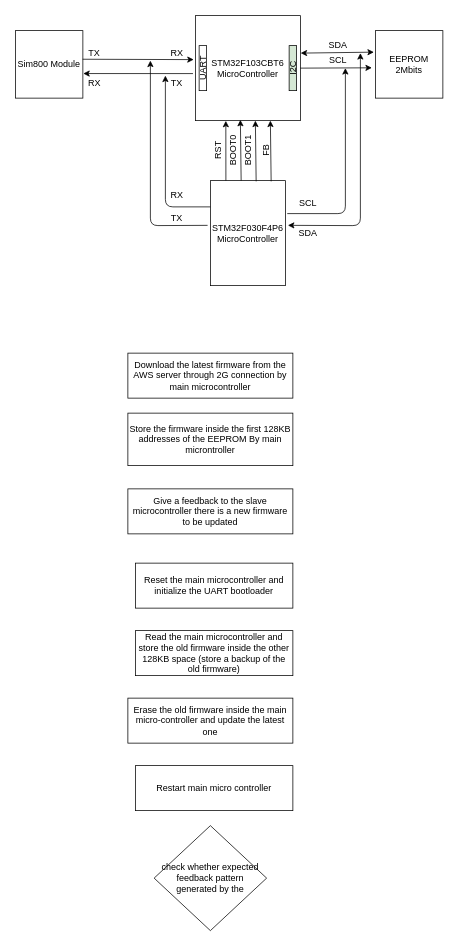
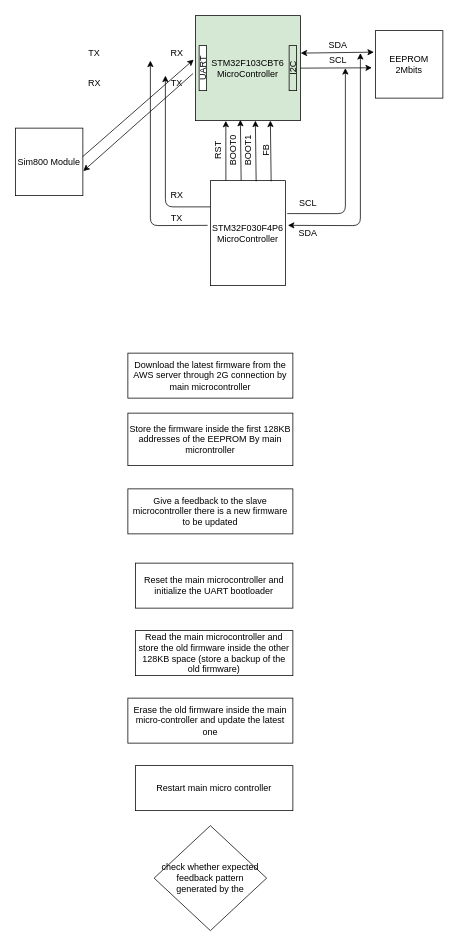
(49, 64) -> (49, 162)
(248, 68) -> (248, 68)
